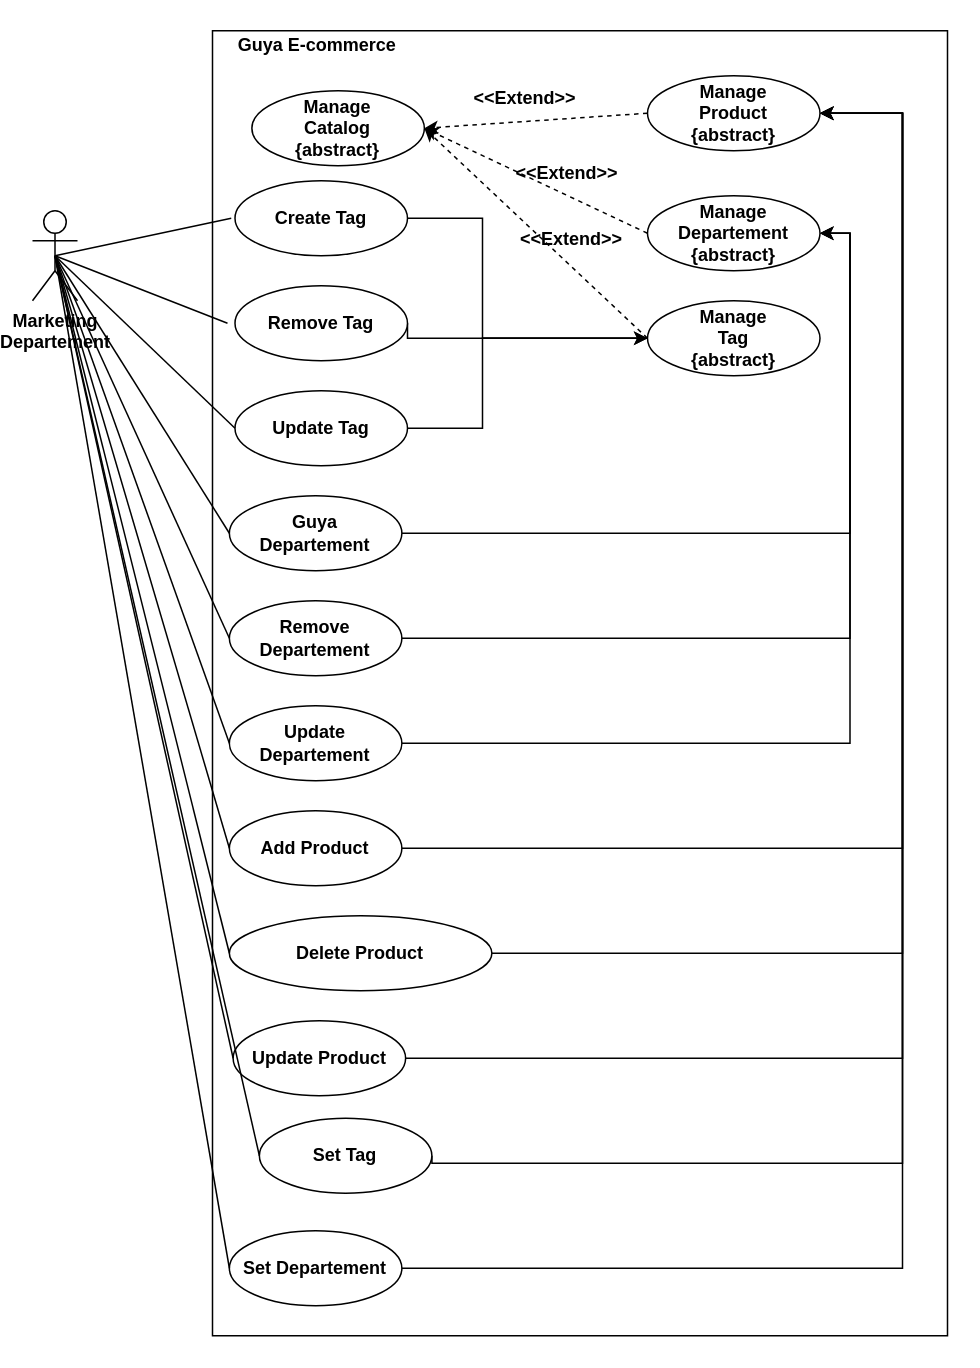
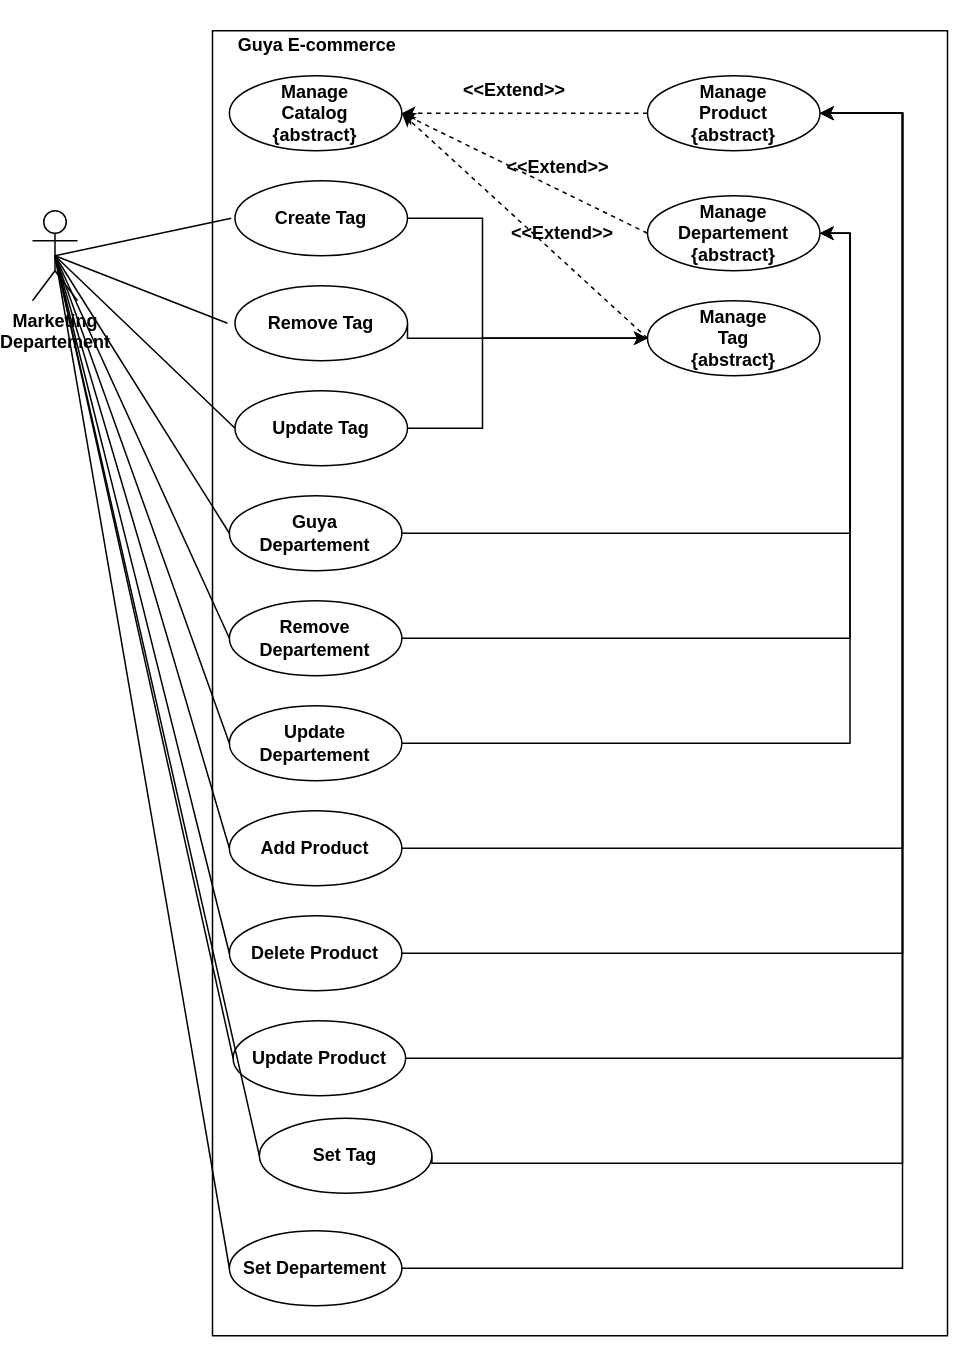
(338, 128) -> (315, 113)
(360, 953) -> (315, 953)
